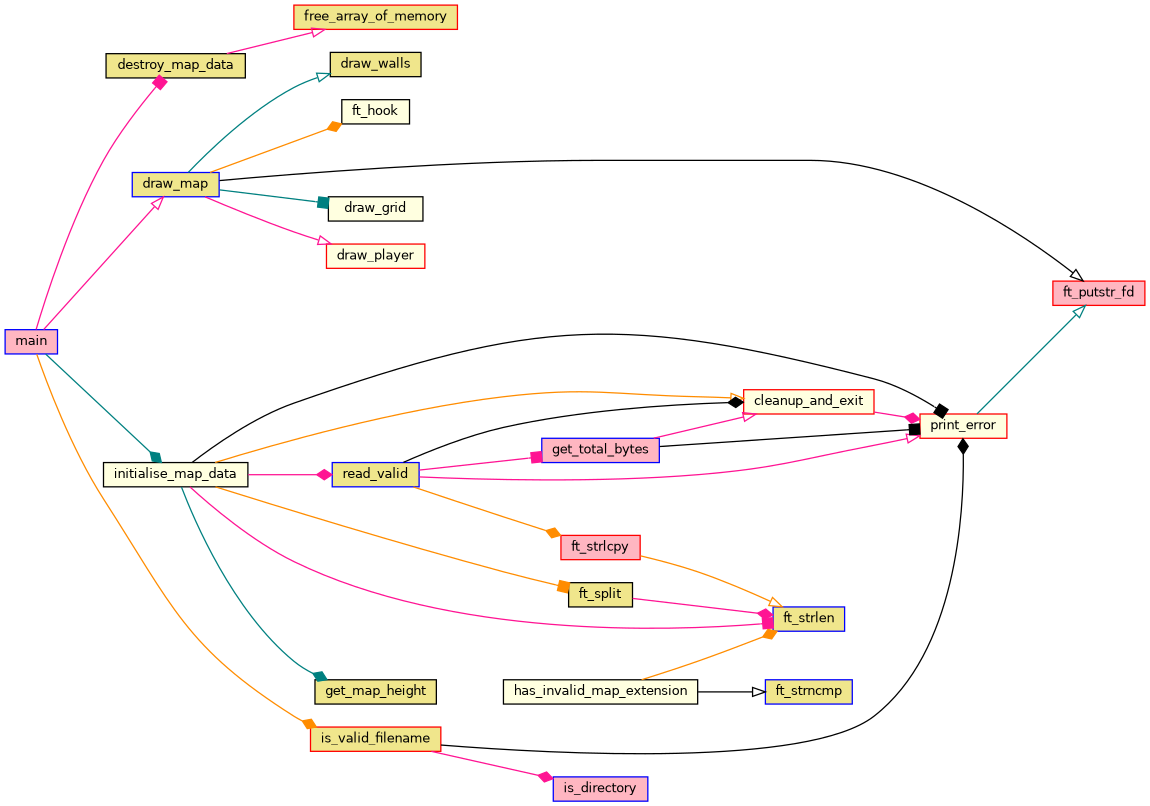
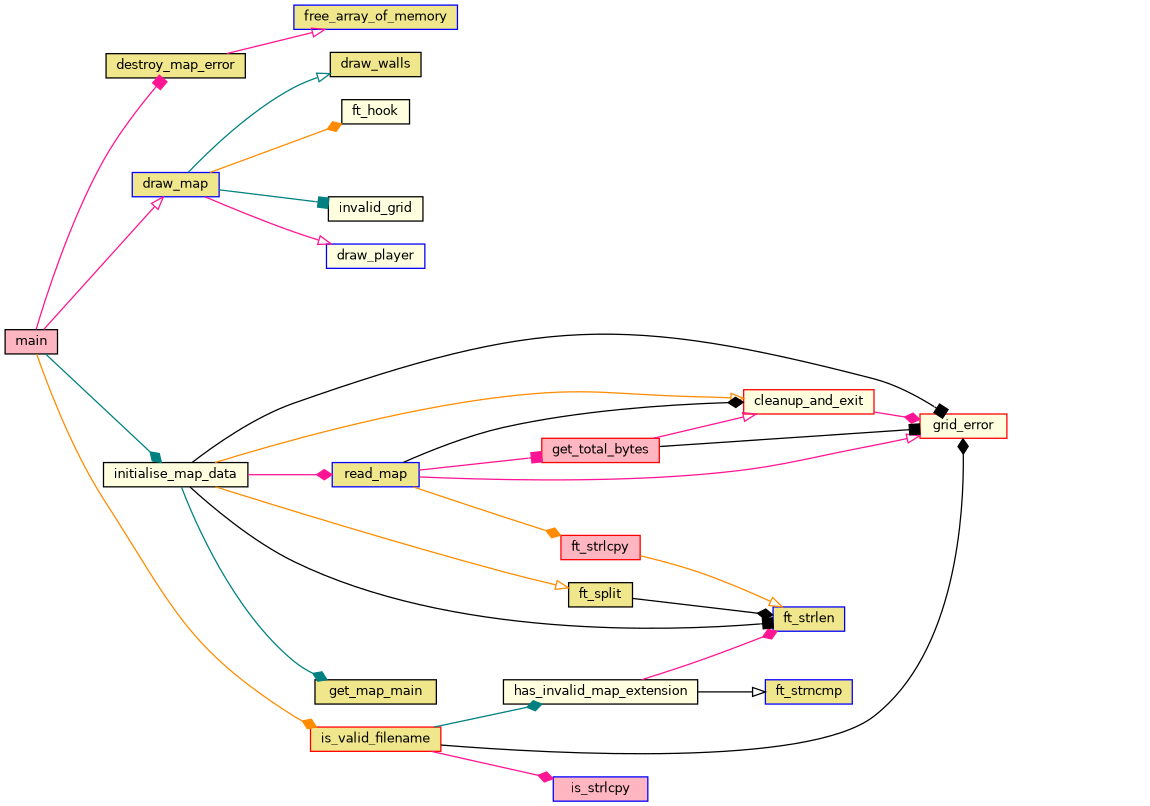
(376, 17) -> (376, 17)
(176, 66) -> (176, 66)
(376, 209) -> (376, 209)
(376, 256) -> (376, 256)
(1099, 293) -> none
(31, 342) -> (31, 342)
(963, 426) -> (963, 426)
(601, 450) -> (601, 450)
(376, 475) -> (376, 475)
(385, 538) -> (385, 538)
(695, 606) -> (695, 606)
(459, 612) -> (459, 612)
(703, 660) -> (703, 660)
(376, 692) -> (376, 692)
none -> (480, 717)
(601, 789) -> (601, 789)
